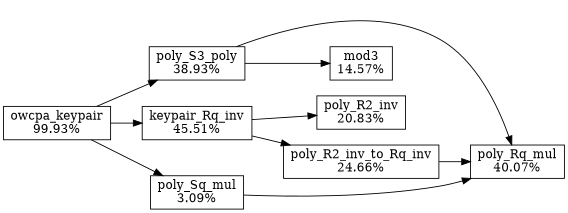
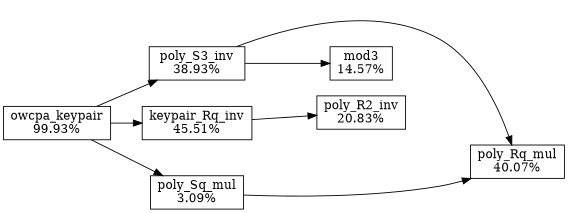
(197, 63) -> (197, 63)
(361, 162) -> none
